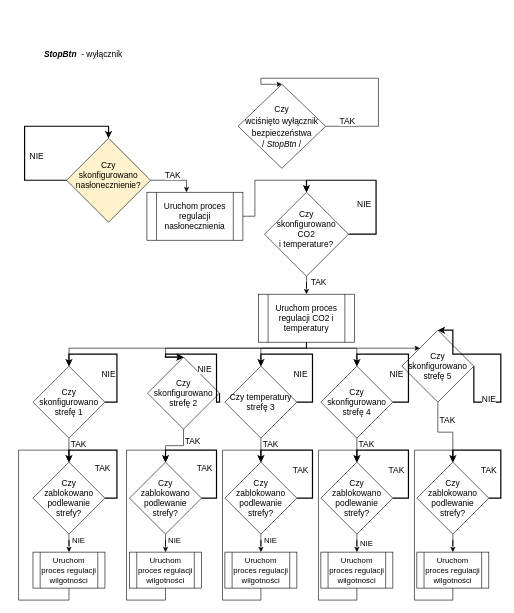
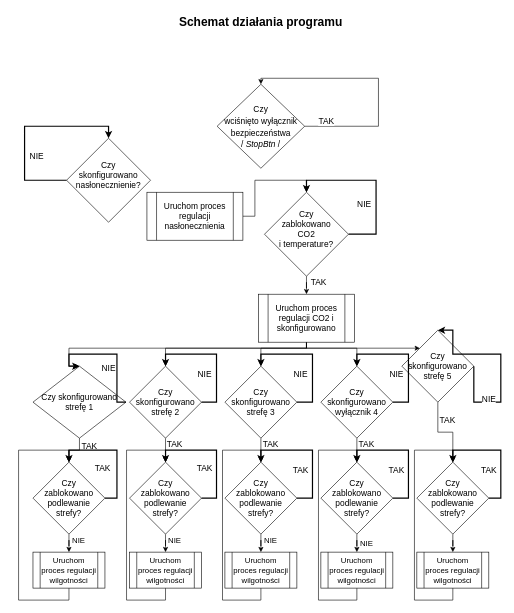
none -> (261, 21)
(84, 54) -> none
(282, 126) -> (261, 126)
(108, 180) -> (108, 180)
(186, 183) -> none
(306, 234) -> (306, 234)
(306, 318) -> (306, 318)
(183, 393) -> (165, 402)
(69, 402) -> (79, 402)
(261, 402) -> (261, 402)
(357, 402) -> (357, 402)
